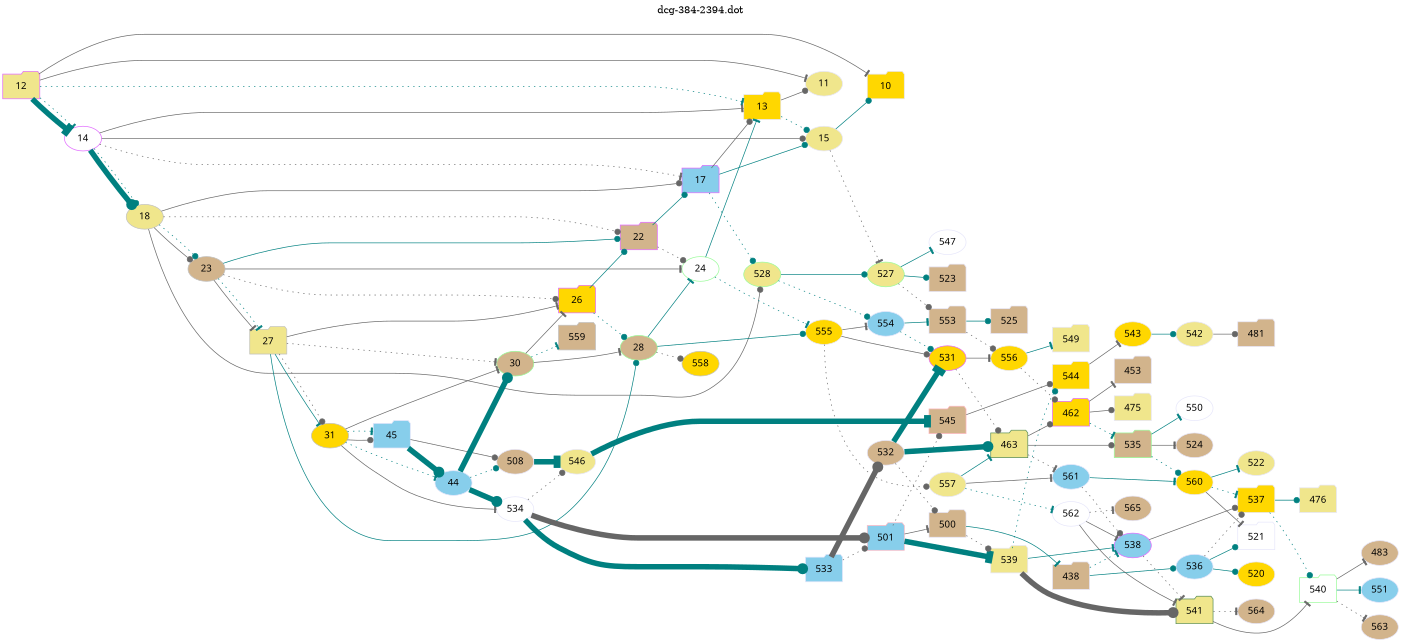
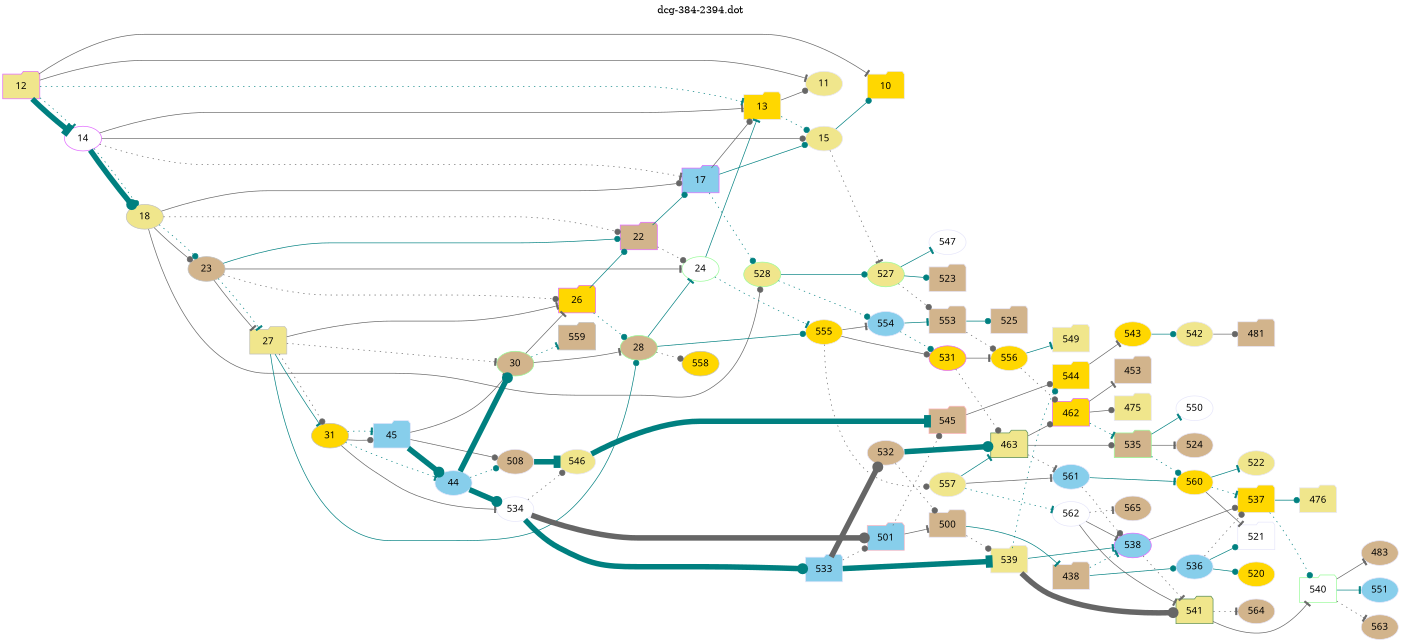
(420, 399) -> (463, 414)
(916, 407) -> none
(946, 549) -> (915, 565)
